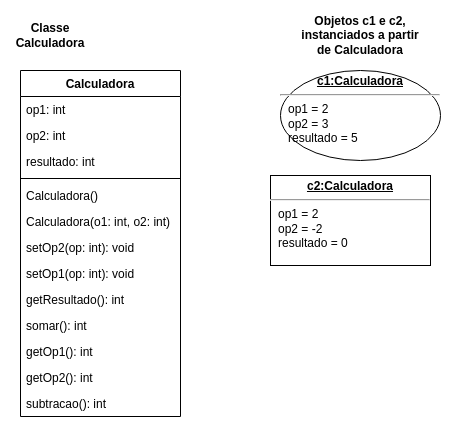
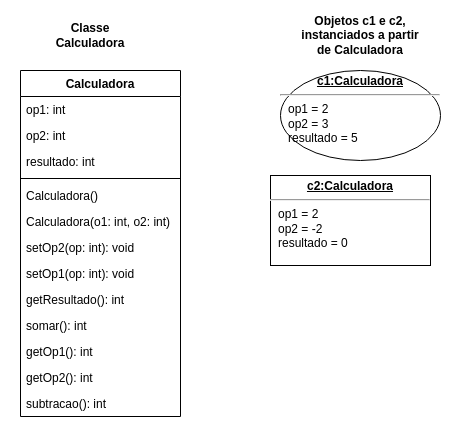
(51, 36) -> (91, 36)
